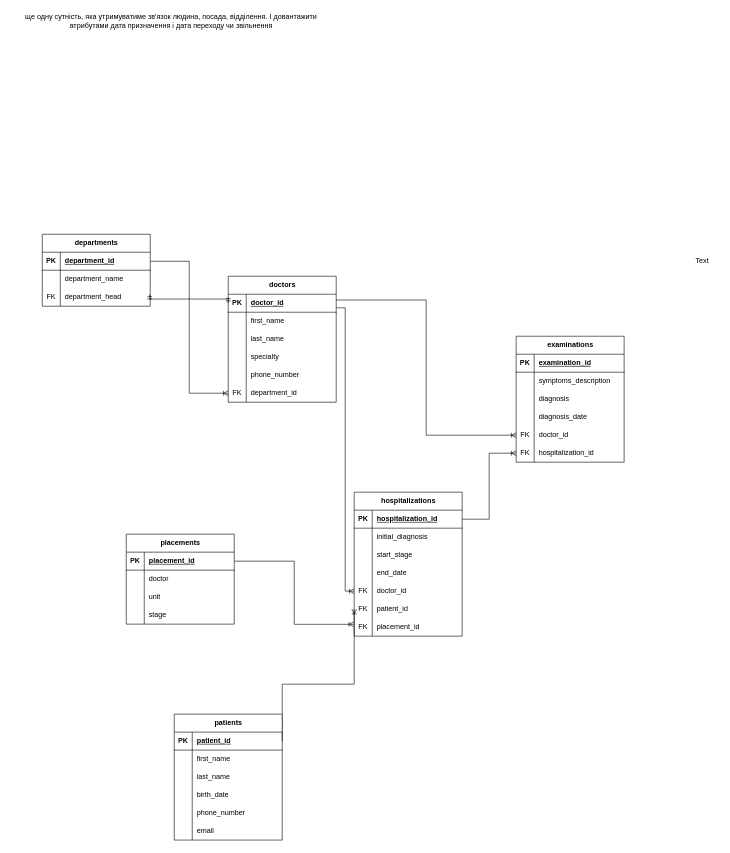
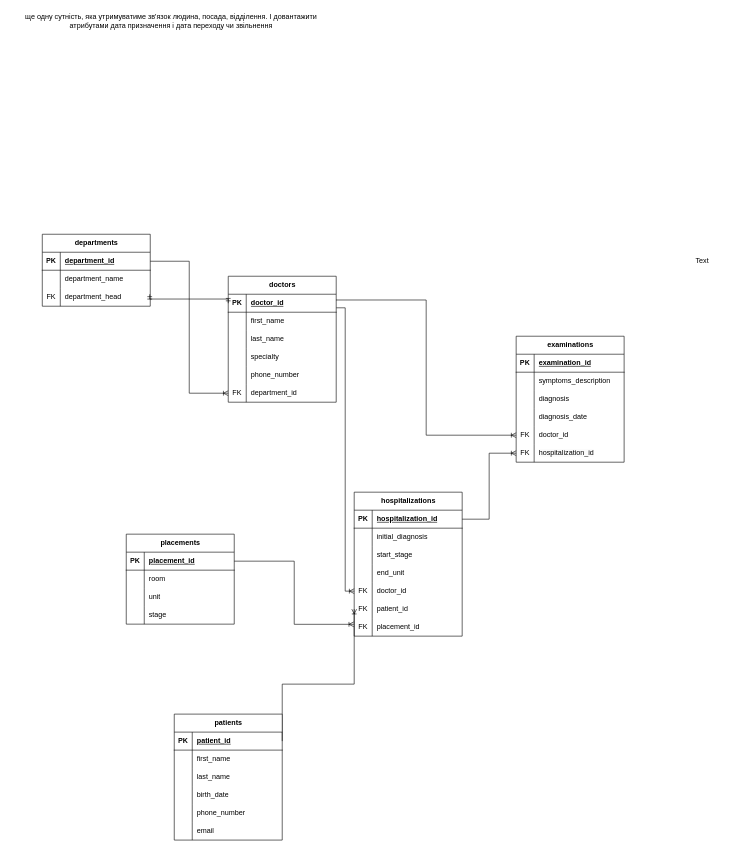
(393, 573) -> (392, 573)
(161, 579) -> (157, 579)
